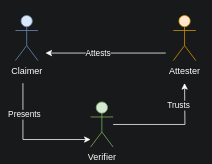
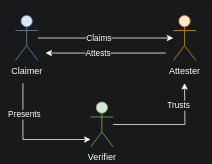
none -> (98, 38)
